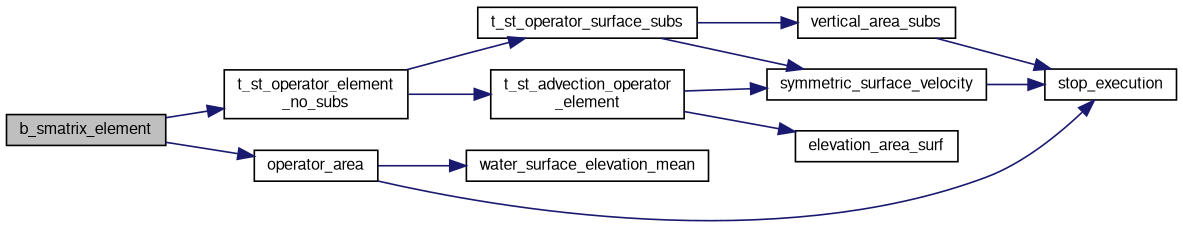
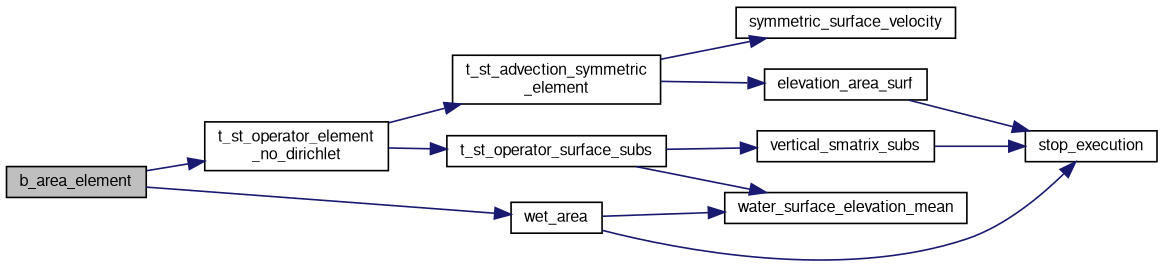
(877, 23) -> (846, 146)
(724, 52) -> (693, 178)
(1007, 84) -> (961, 113)
(316, 94) -> (297, 146)
(587, 94) -> (557, 80)
(86, 130) -> (76, 182)
(316, 166) -> (557, 218)
